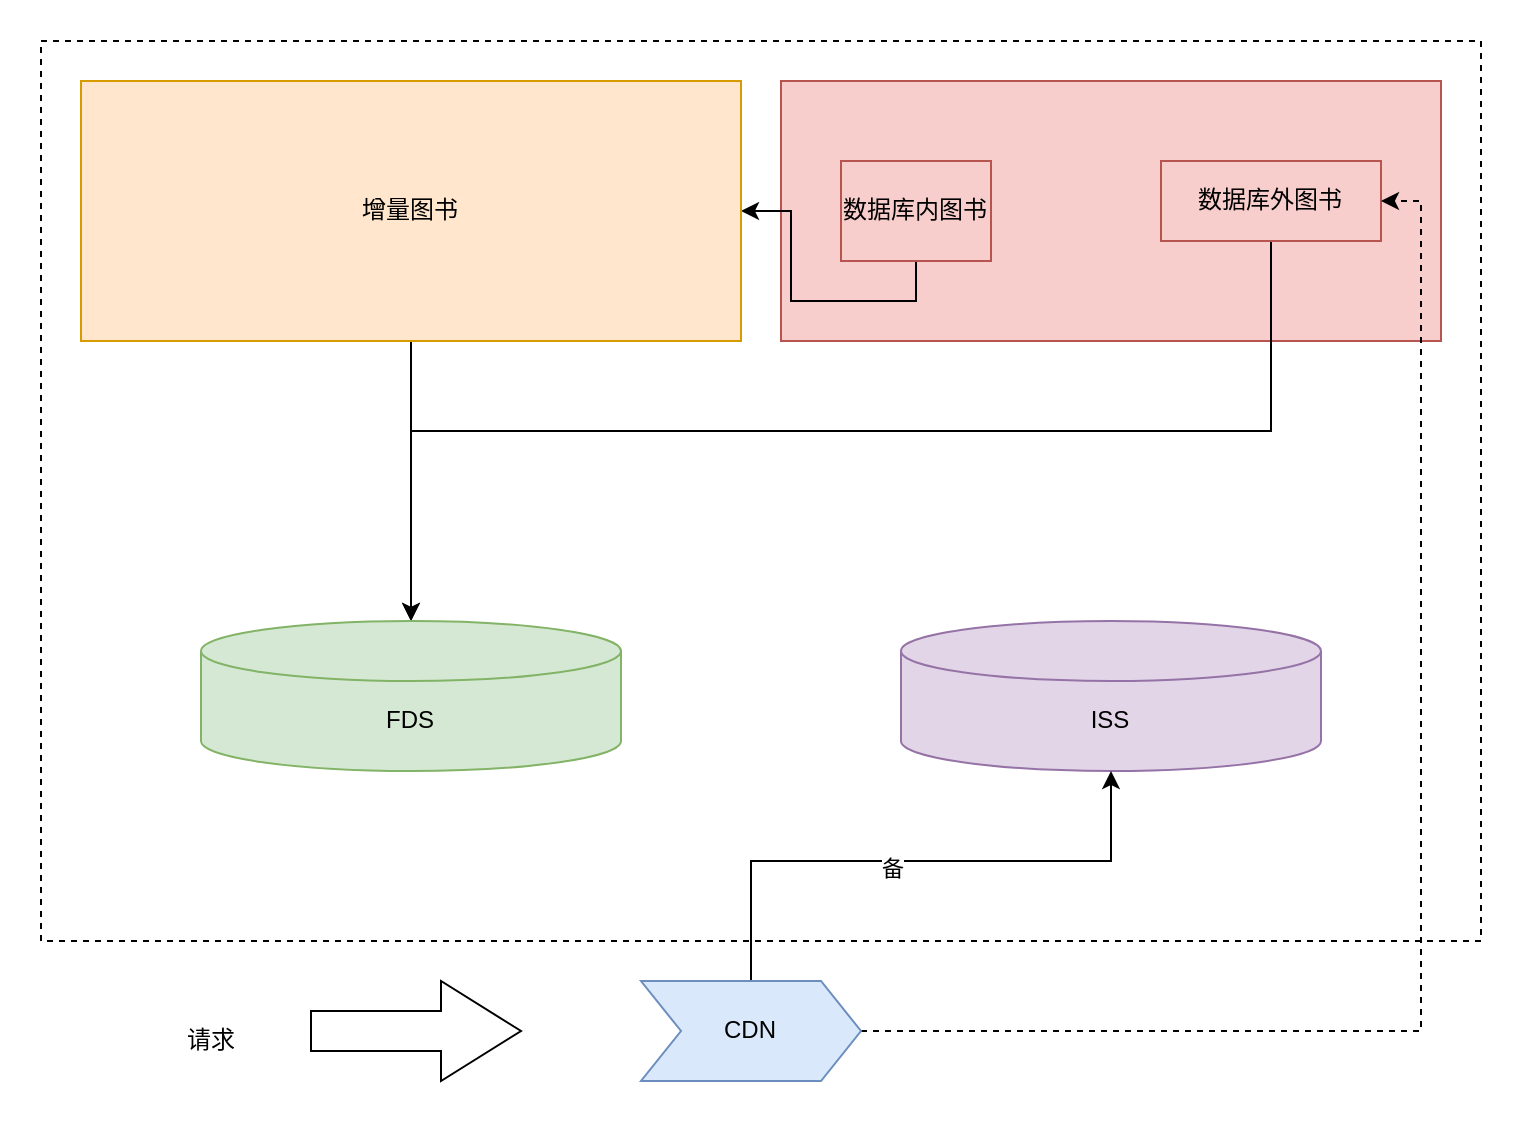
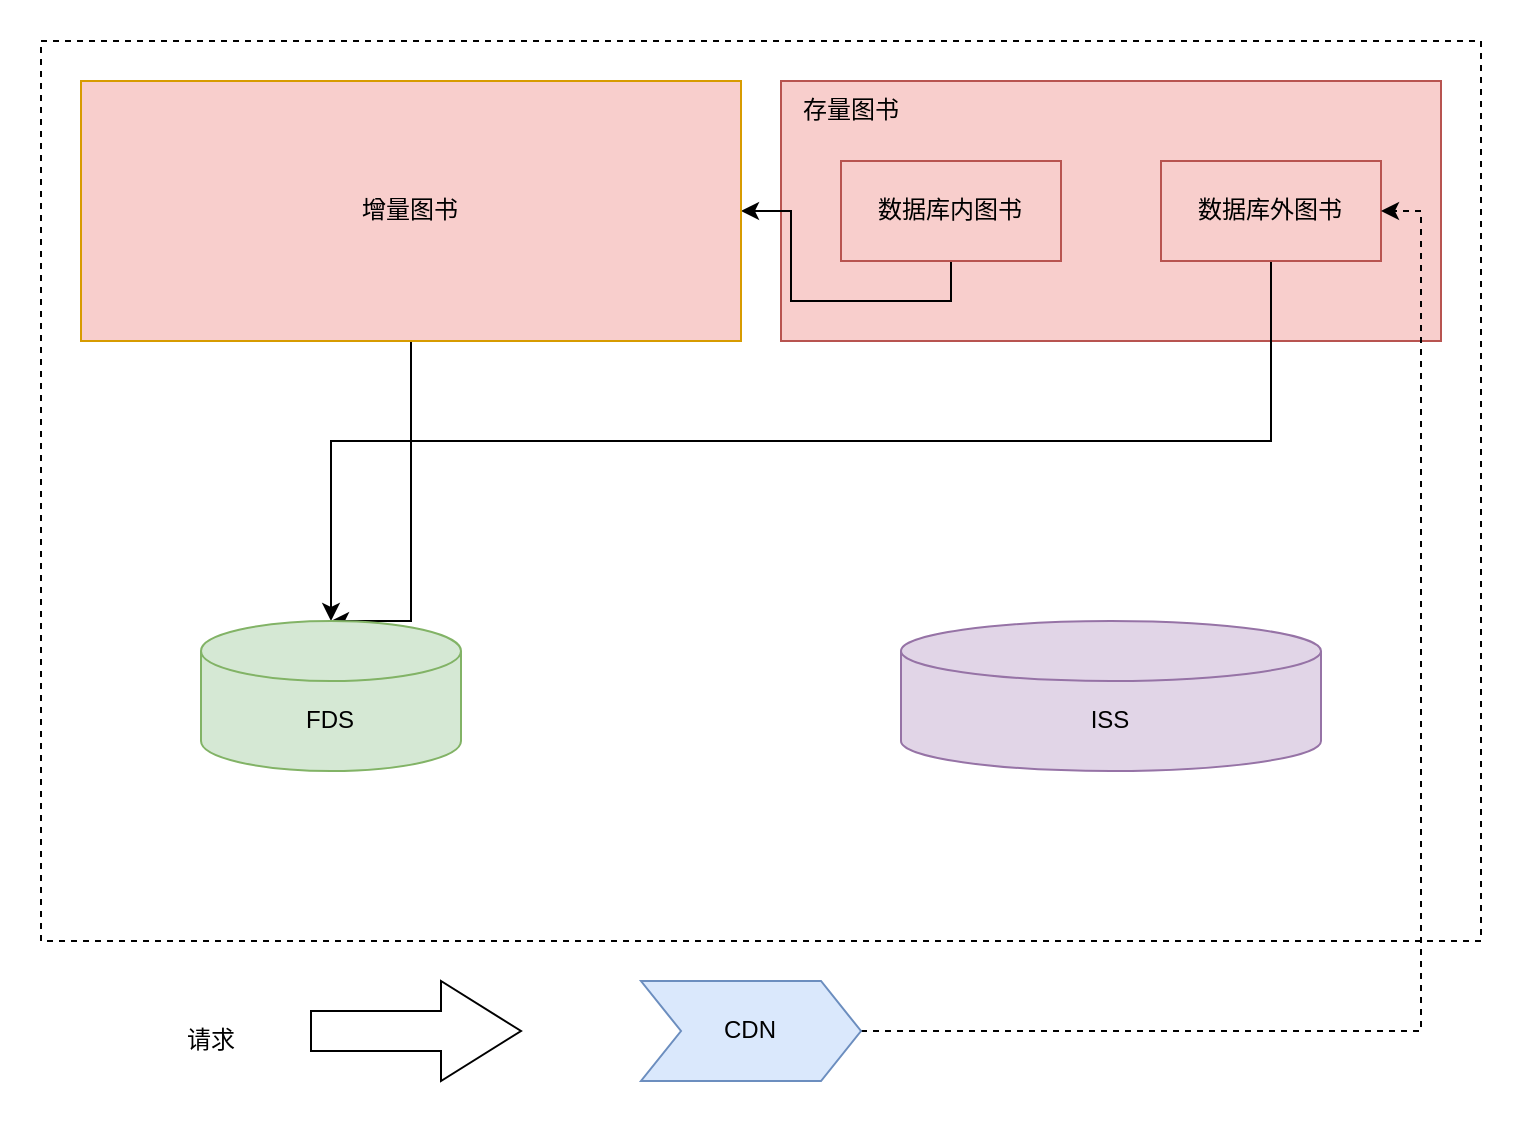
none -> (851, 111)
(1271, 201) -> (1271, 211)
(411, 211) -> (411, 211)
(916, 211) -> (951, 211)
(411, 696) -> (331, 696)
(909, 861) -> none
